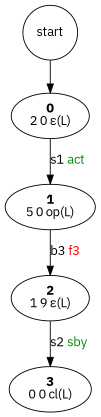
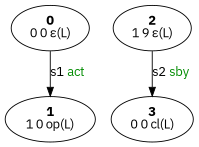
(50, 33) -> none
(50, 121) -> (50, 33)
(50, 212) -> (50, 125)
(50, 248) -> none
